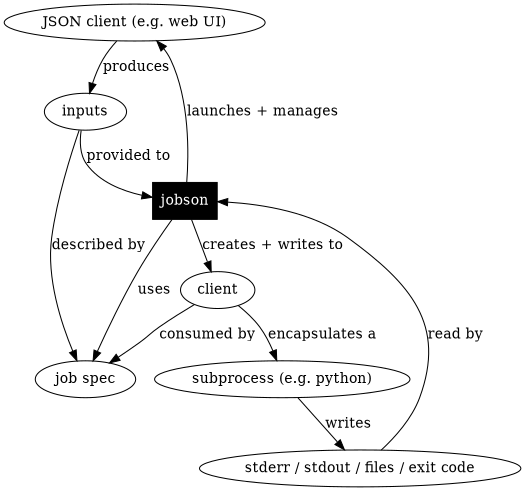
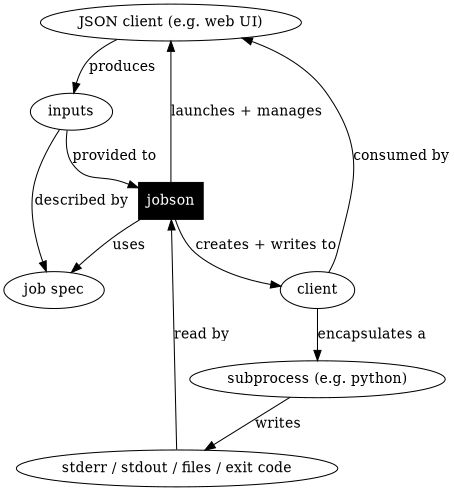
(156, 330) -> (349, 136)
